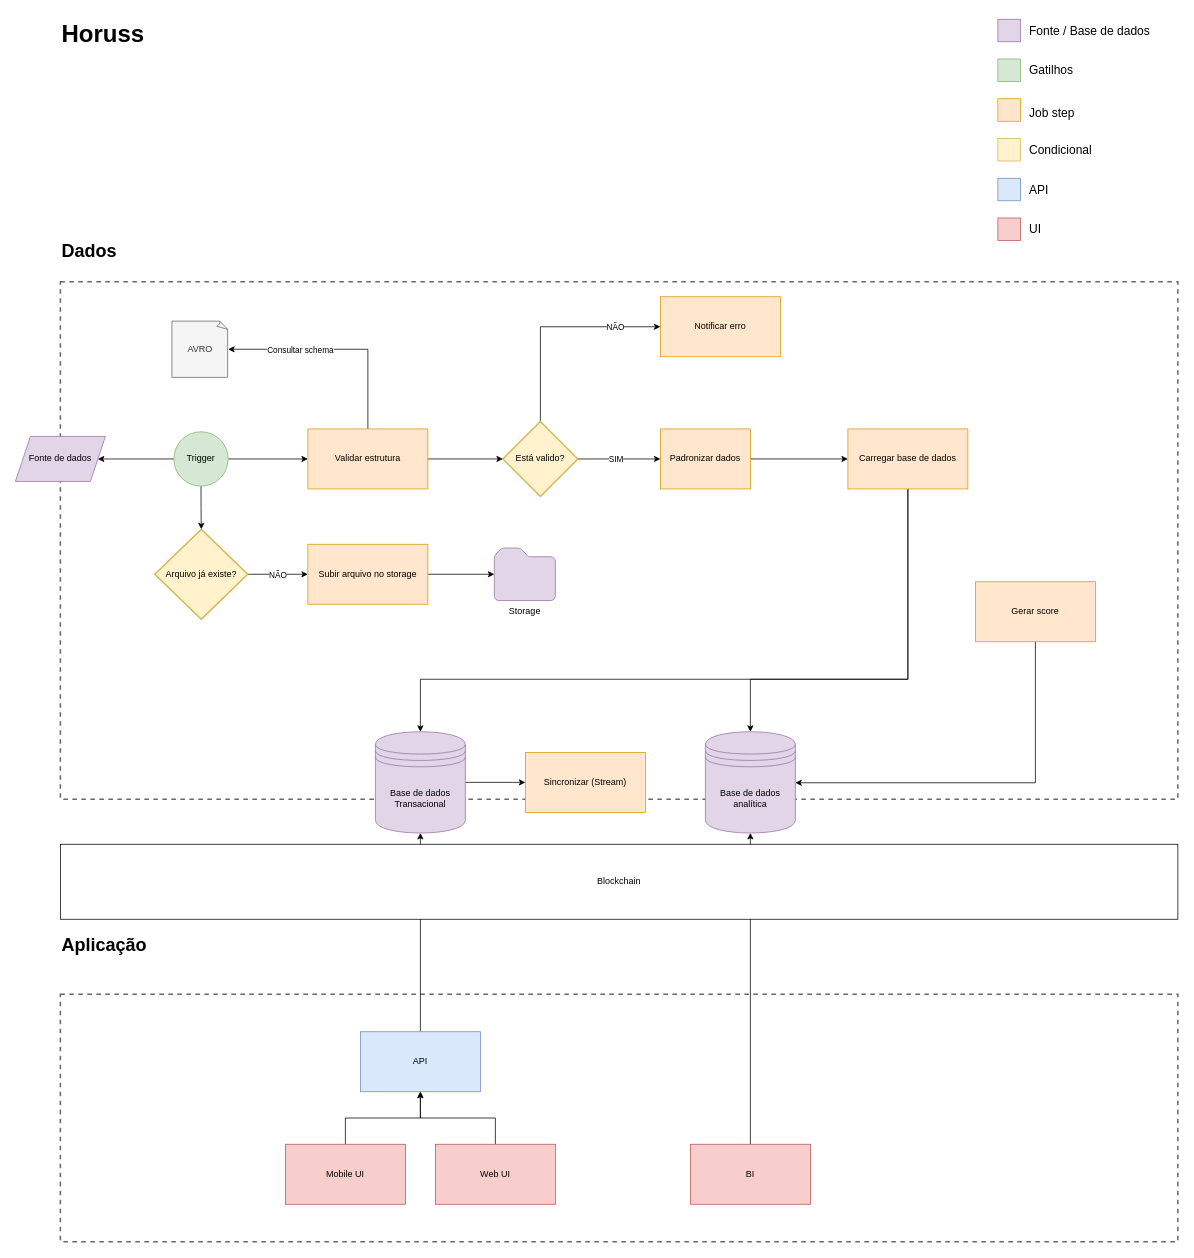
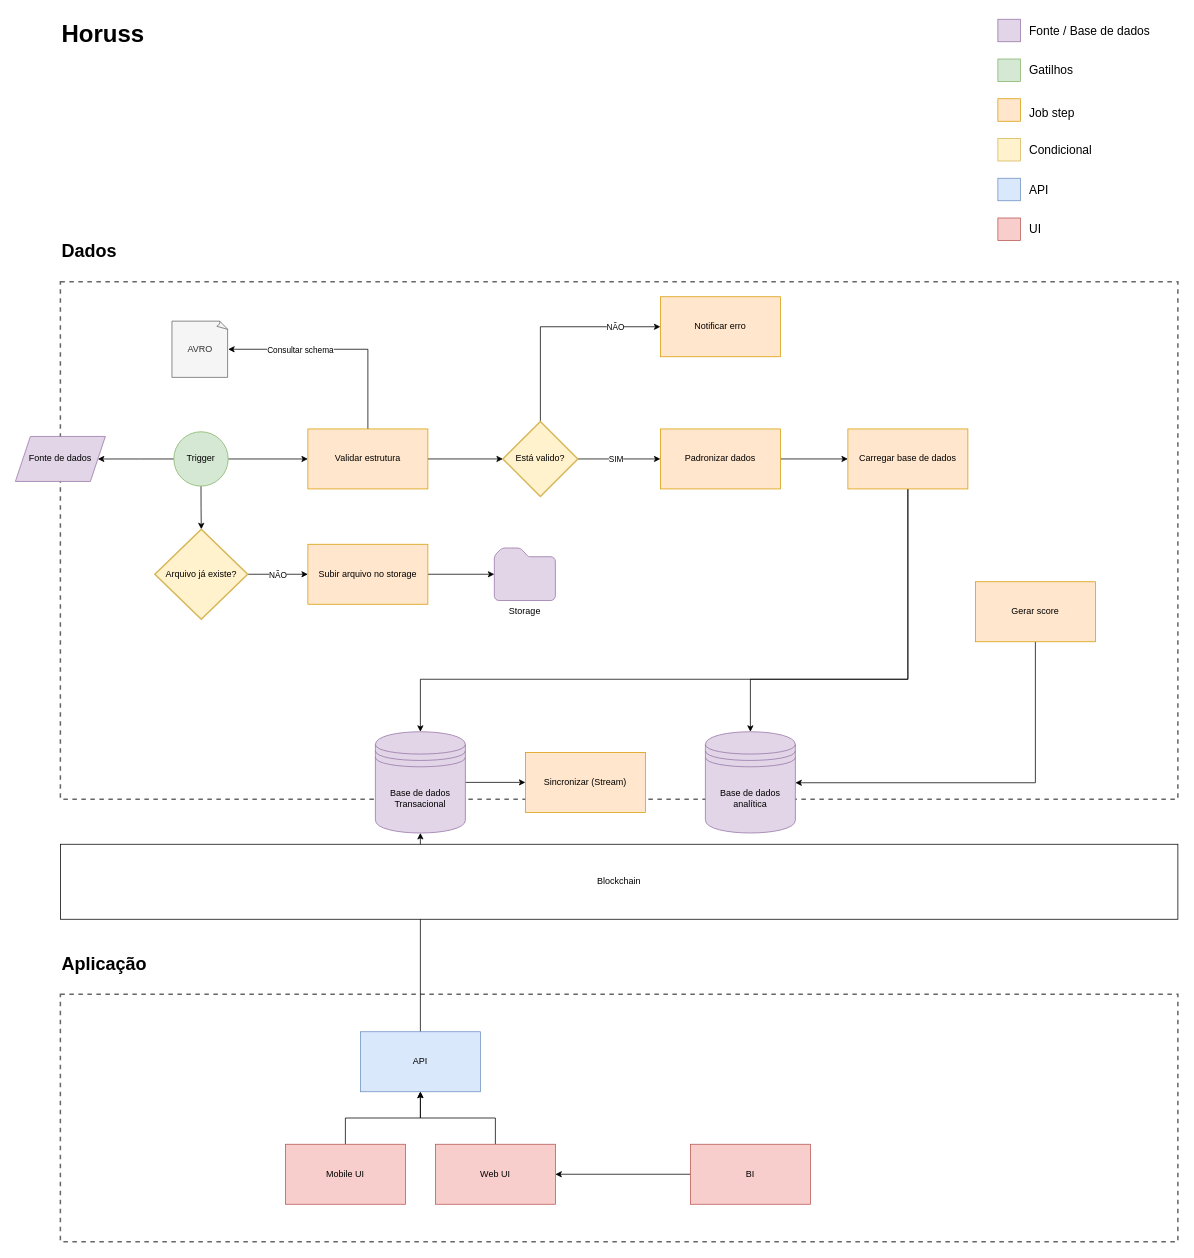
(705, 459) -> (720, 459)
(113, 945) -> (113, 964)
(750, 1031) -> (625, 1174)
